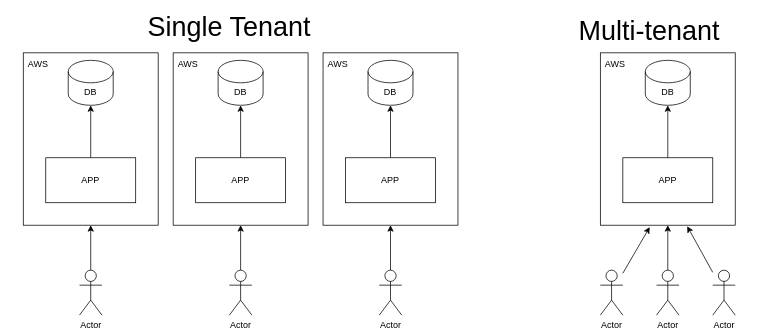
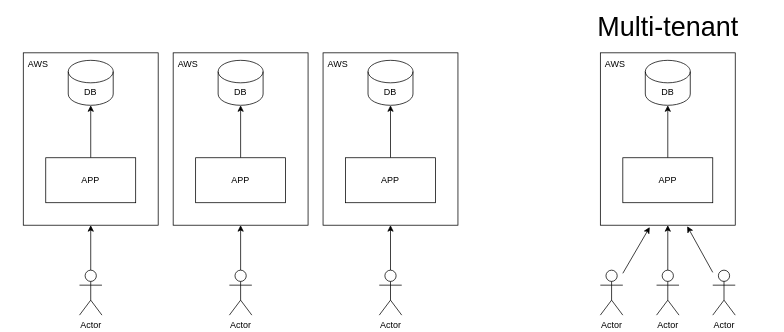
(229, 27) -> none
(649, 30) -> (668, 27)
